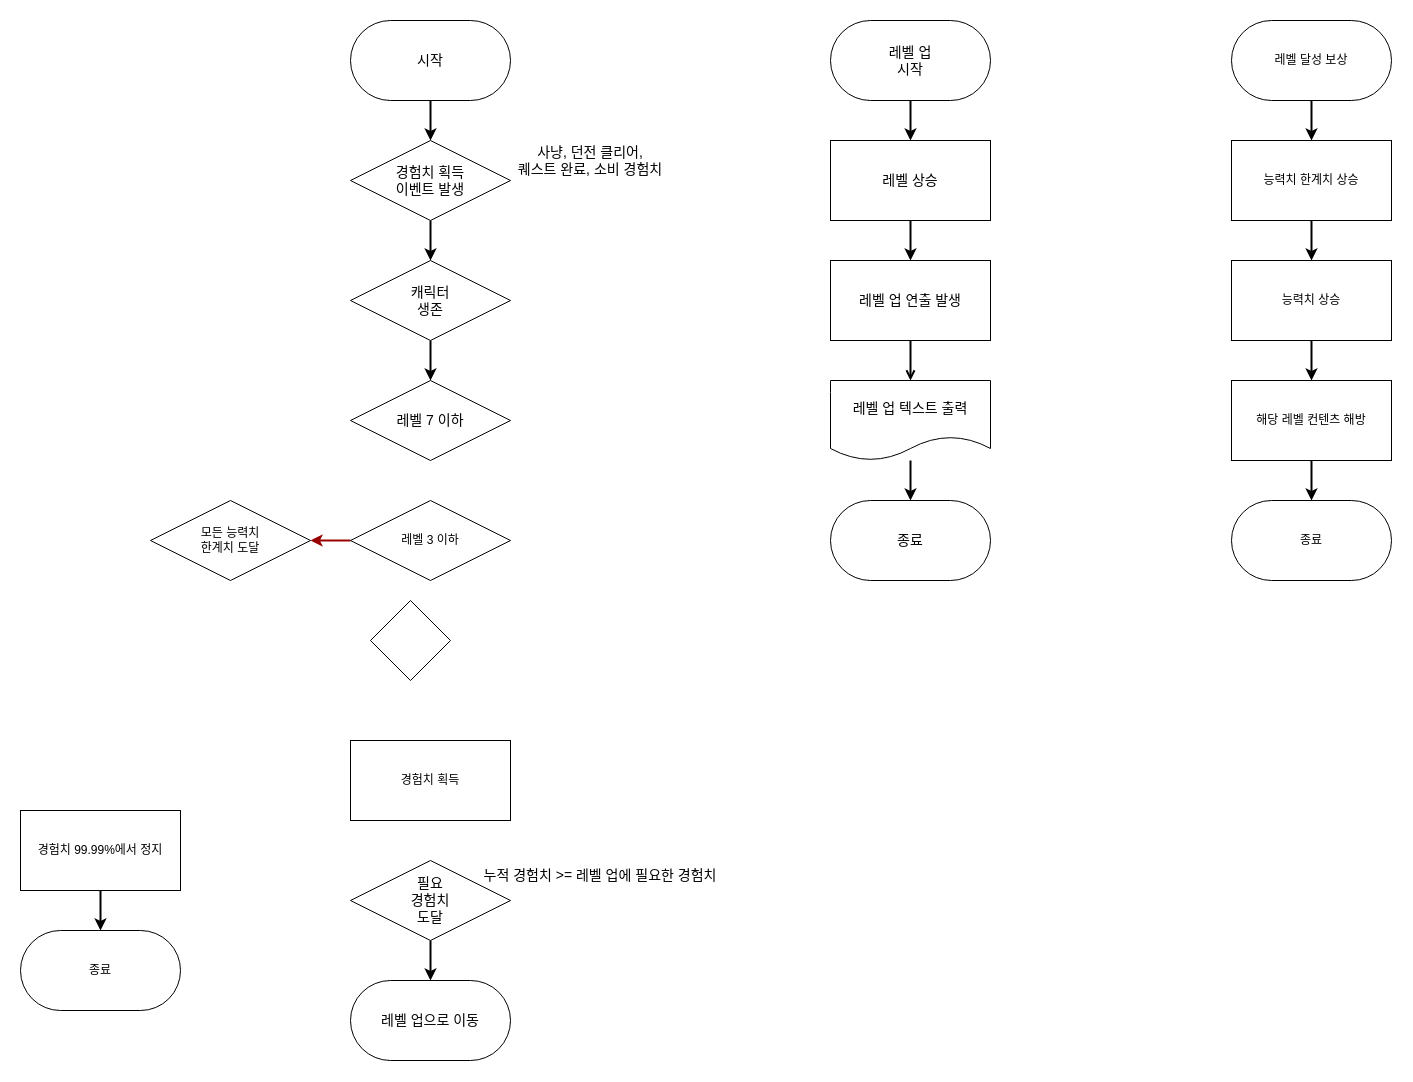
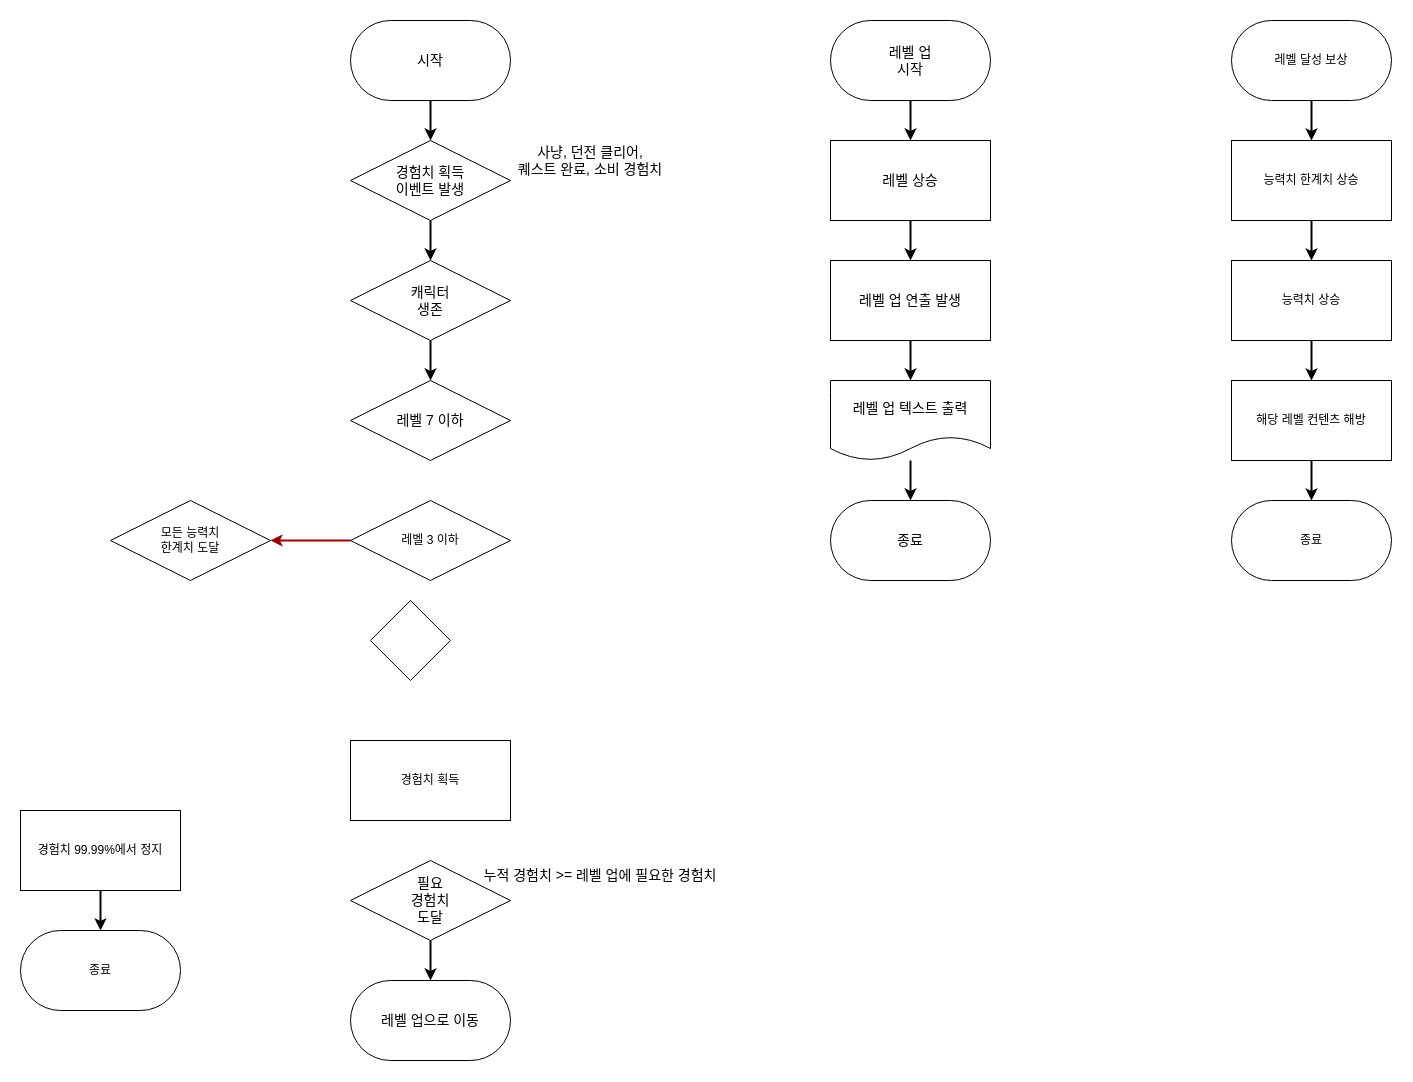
(911, 371) -> (911, 370)
(231, 541) -> (191, 541)
